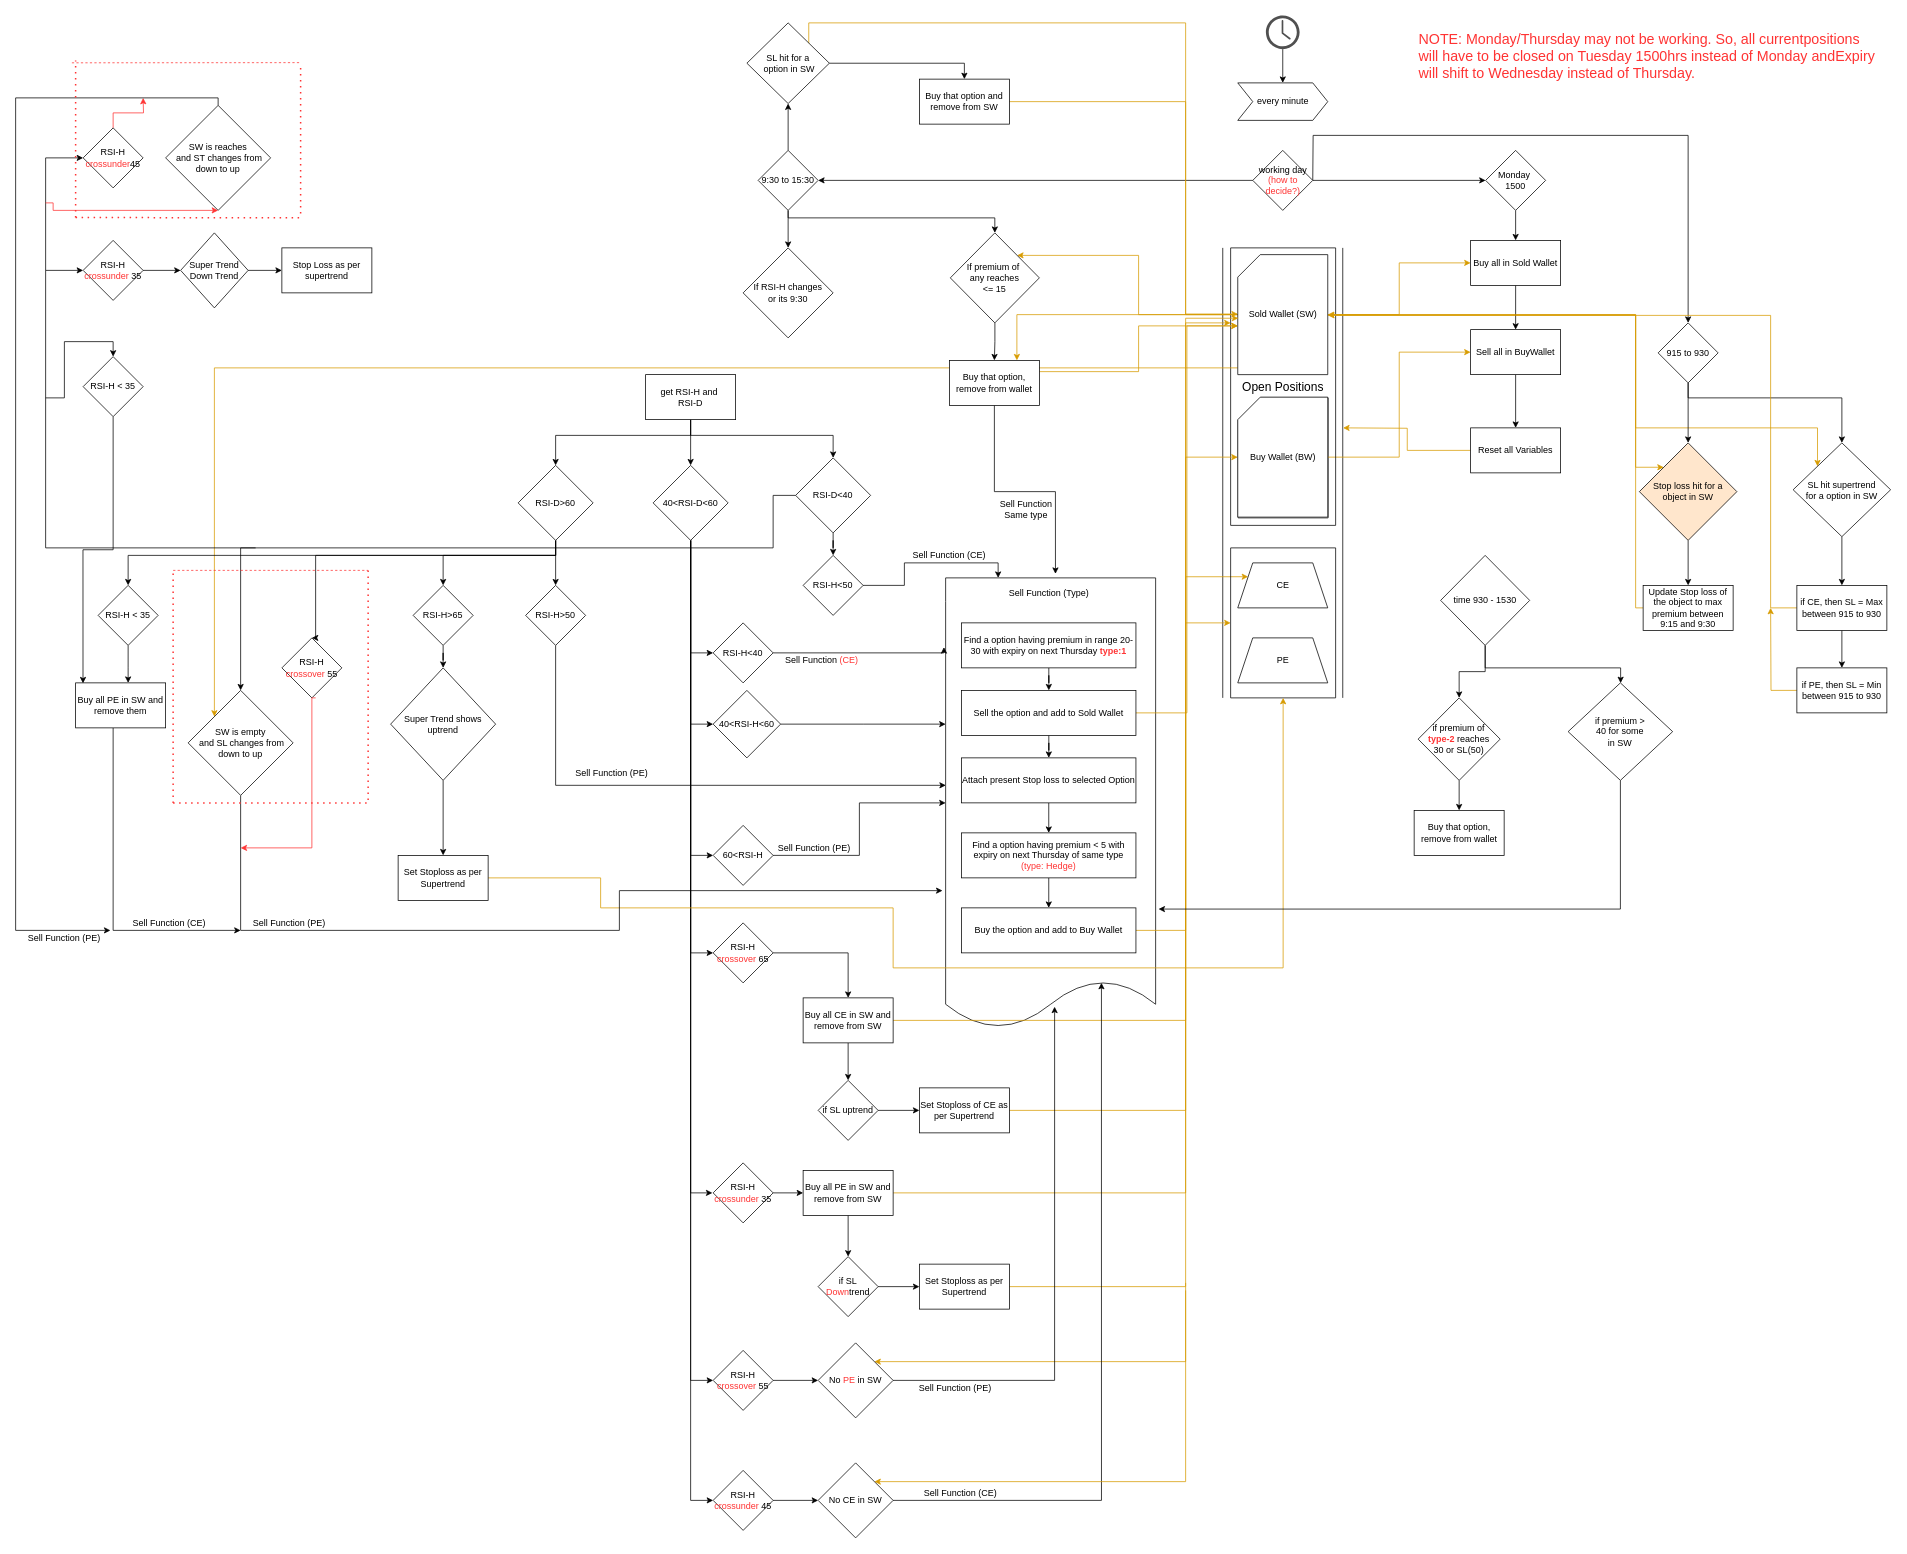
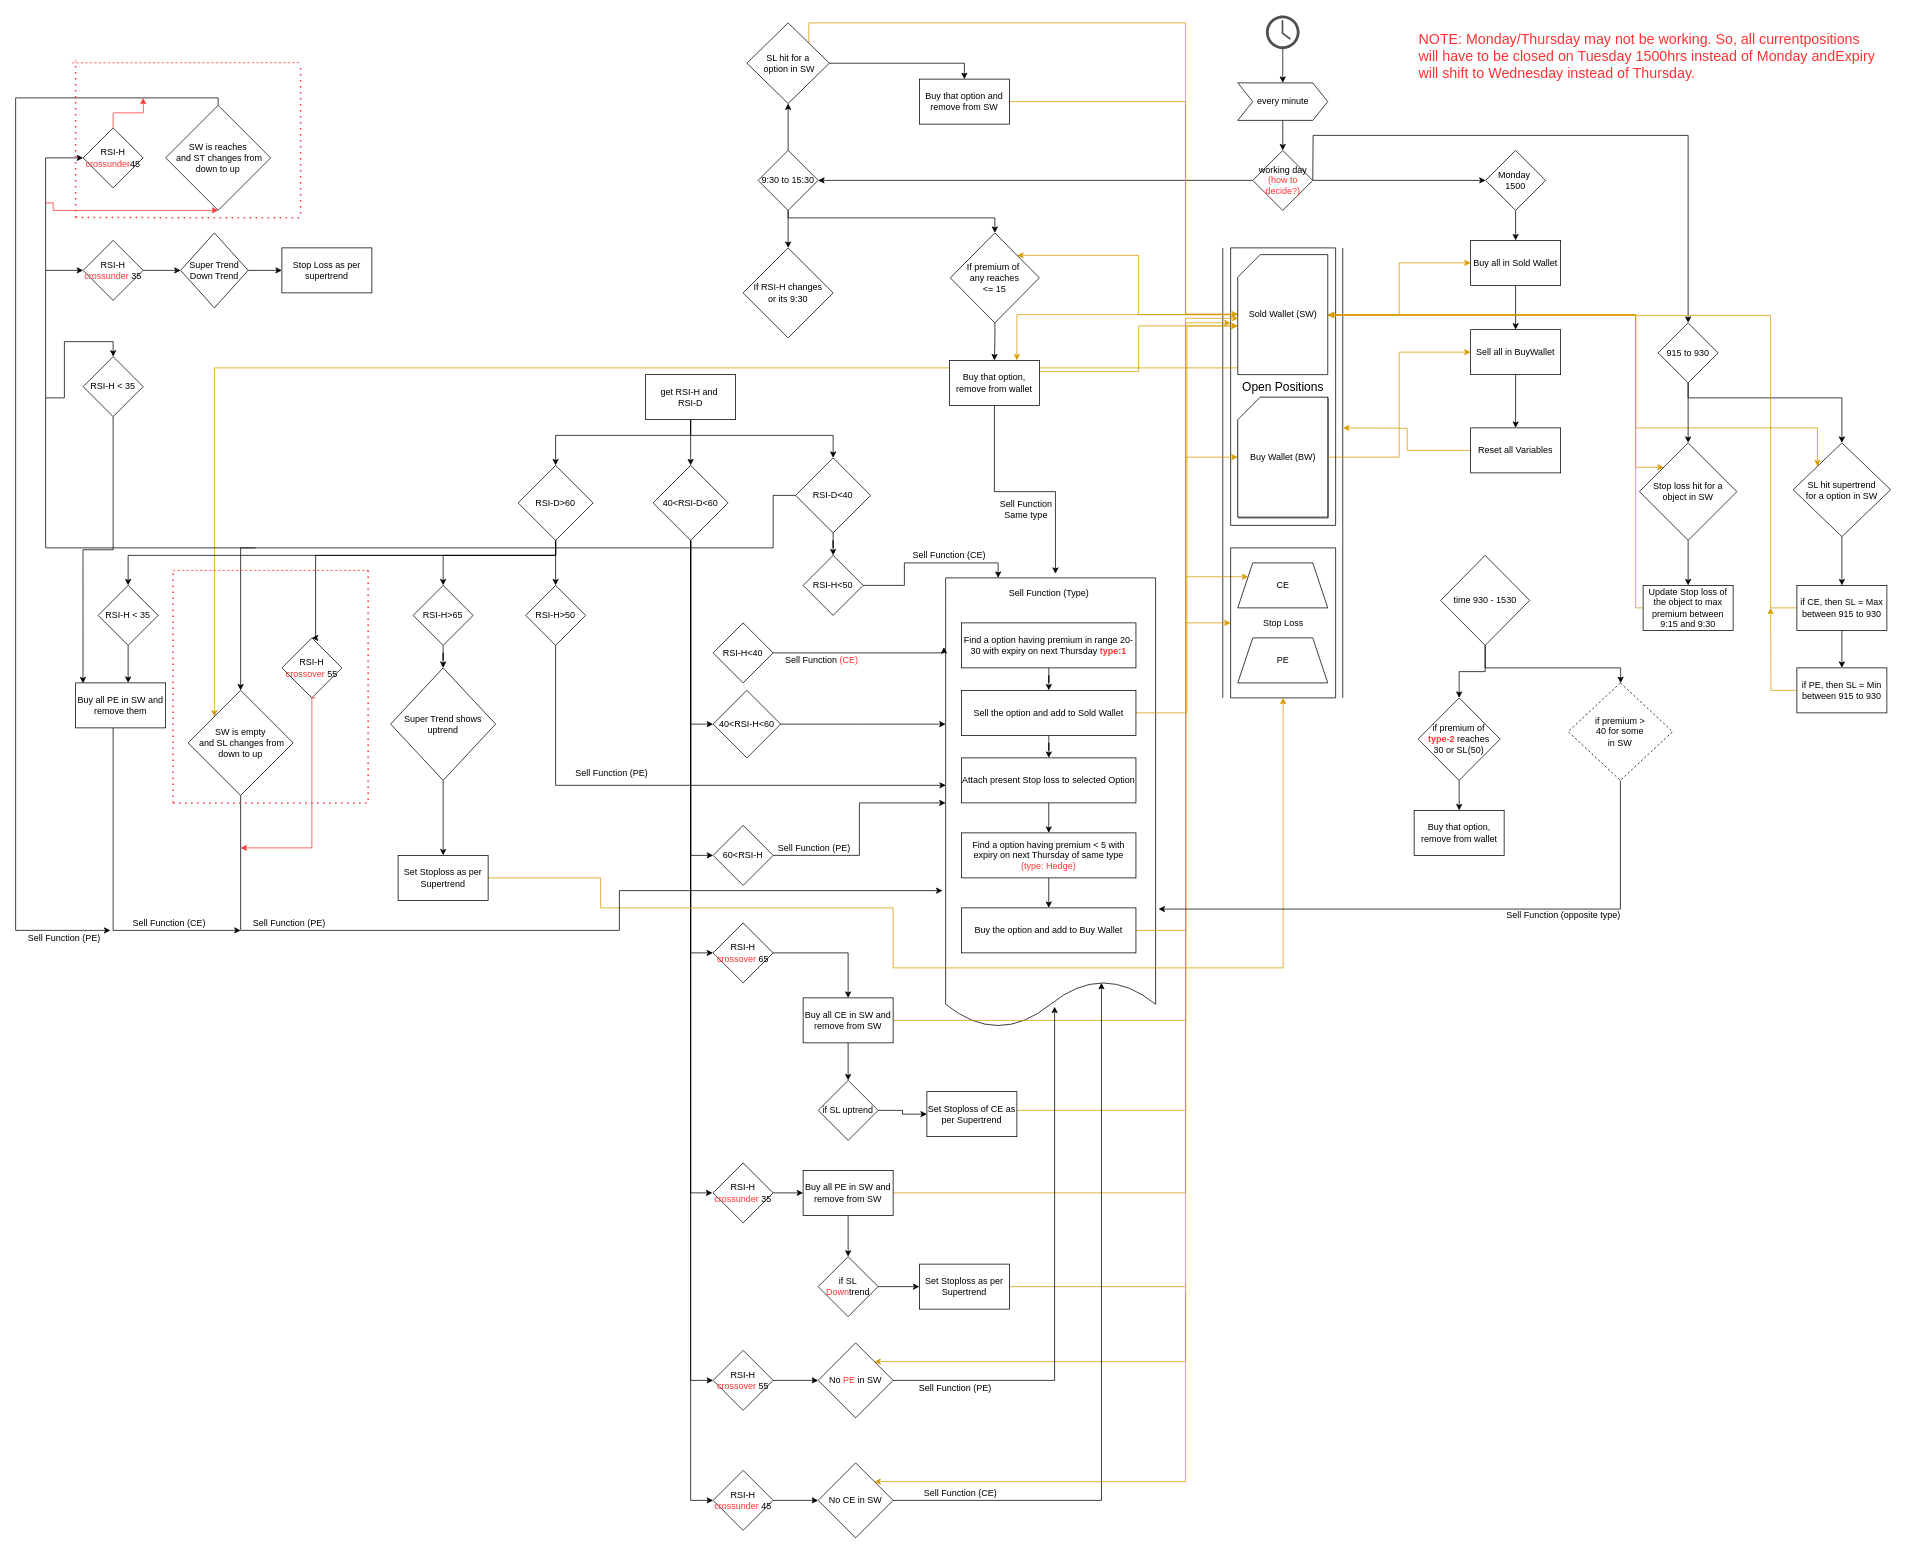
none -> (1283, 132)
(1688, 492) -> (1688, 492)
none -> (1283, 623)
(706, 653) -> none
(1620, 732) -> (1620, 732)
none -> (1564, 915)
(964, 1110) -> (972, 1114)
